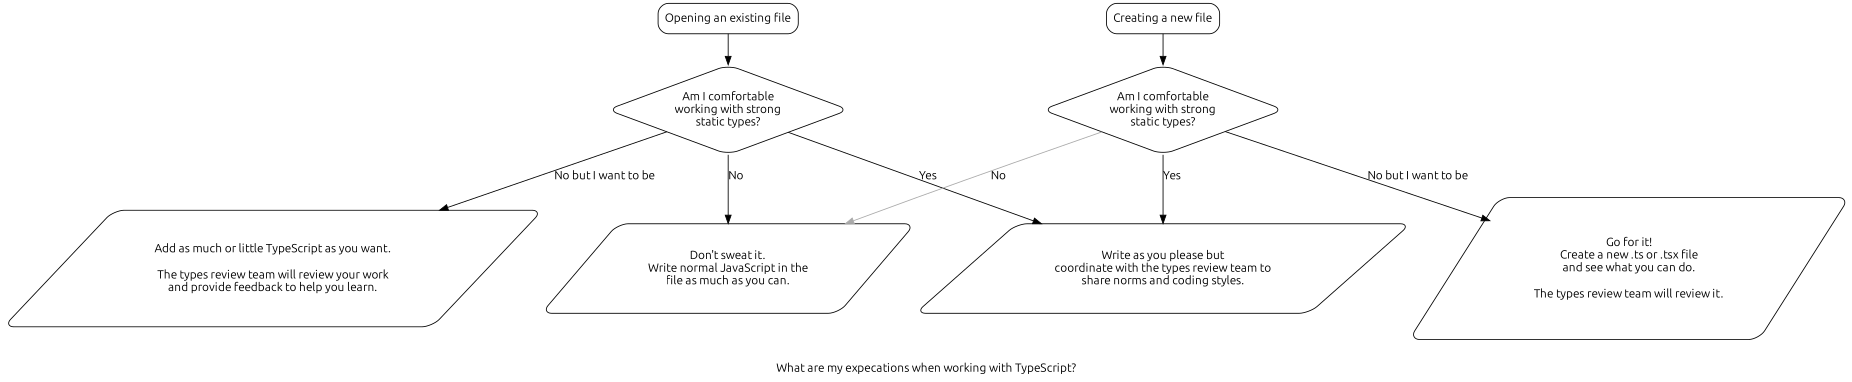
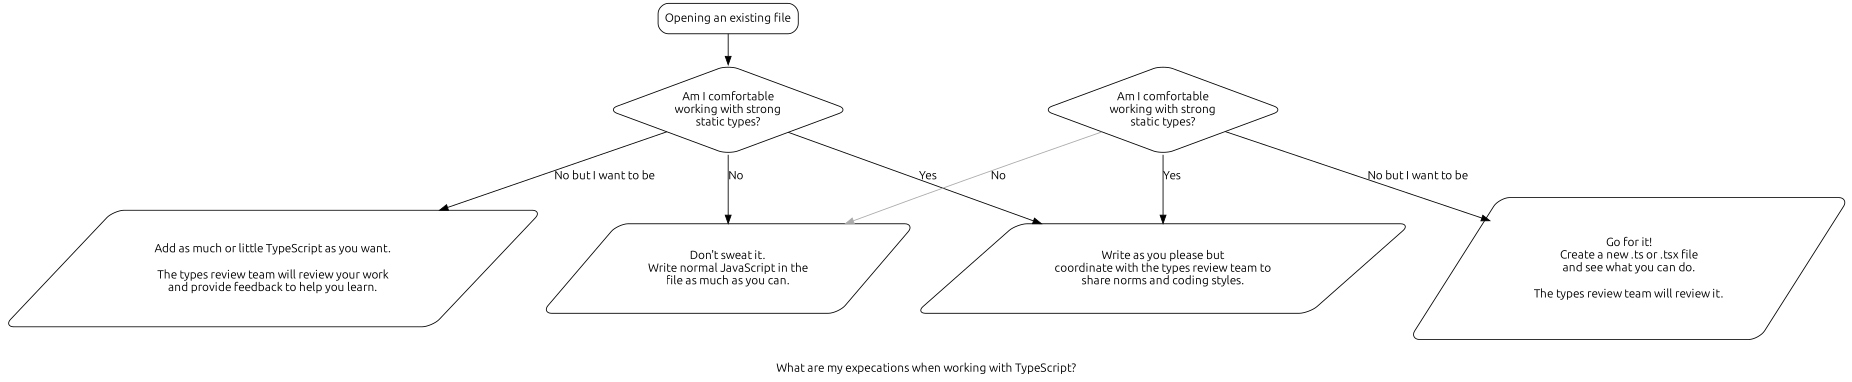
(1163, 19) -> none
